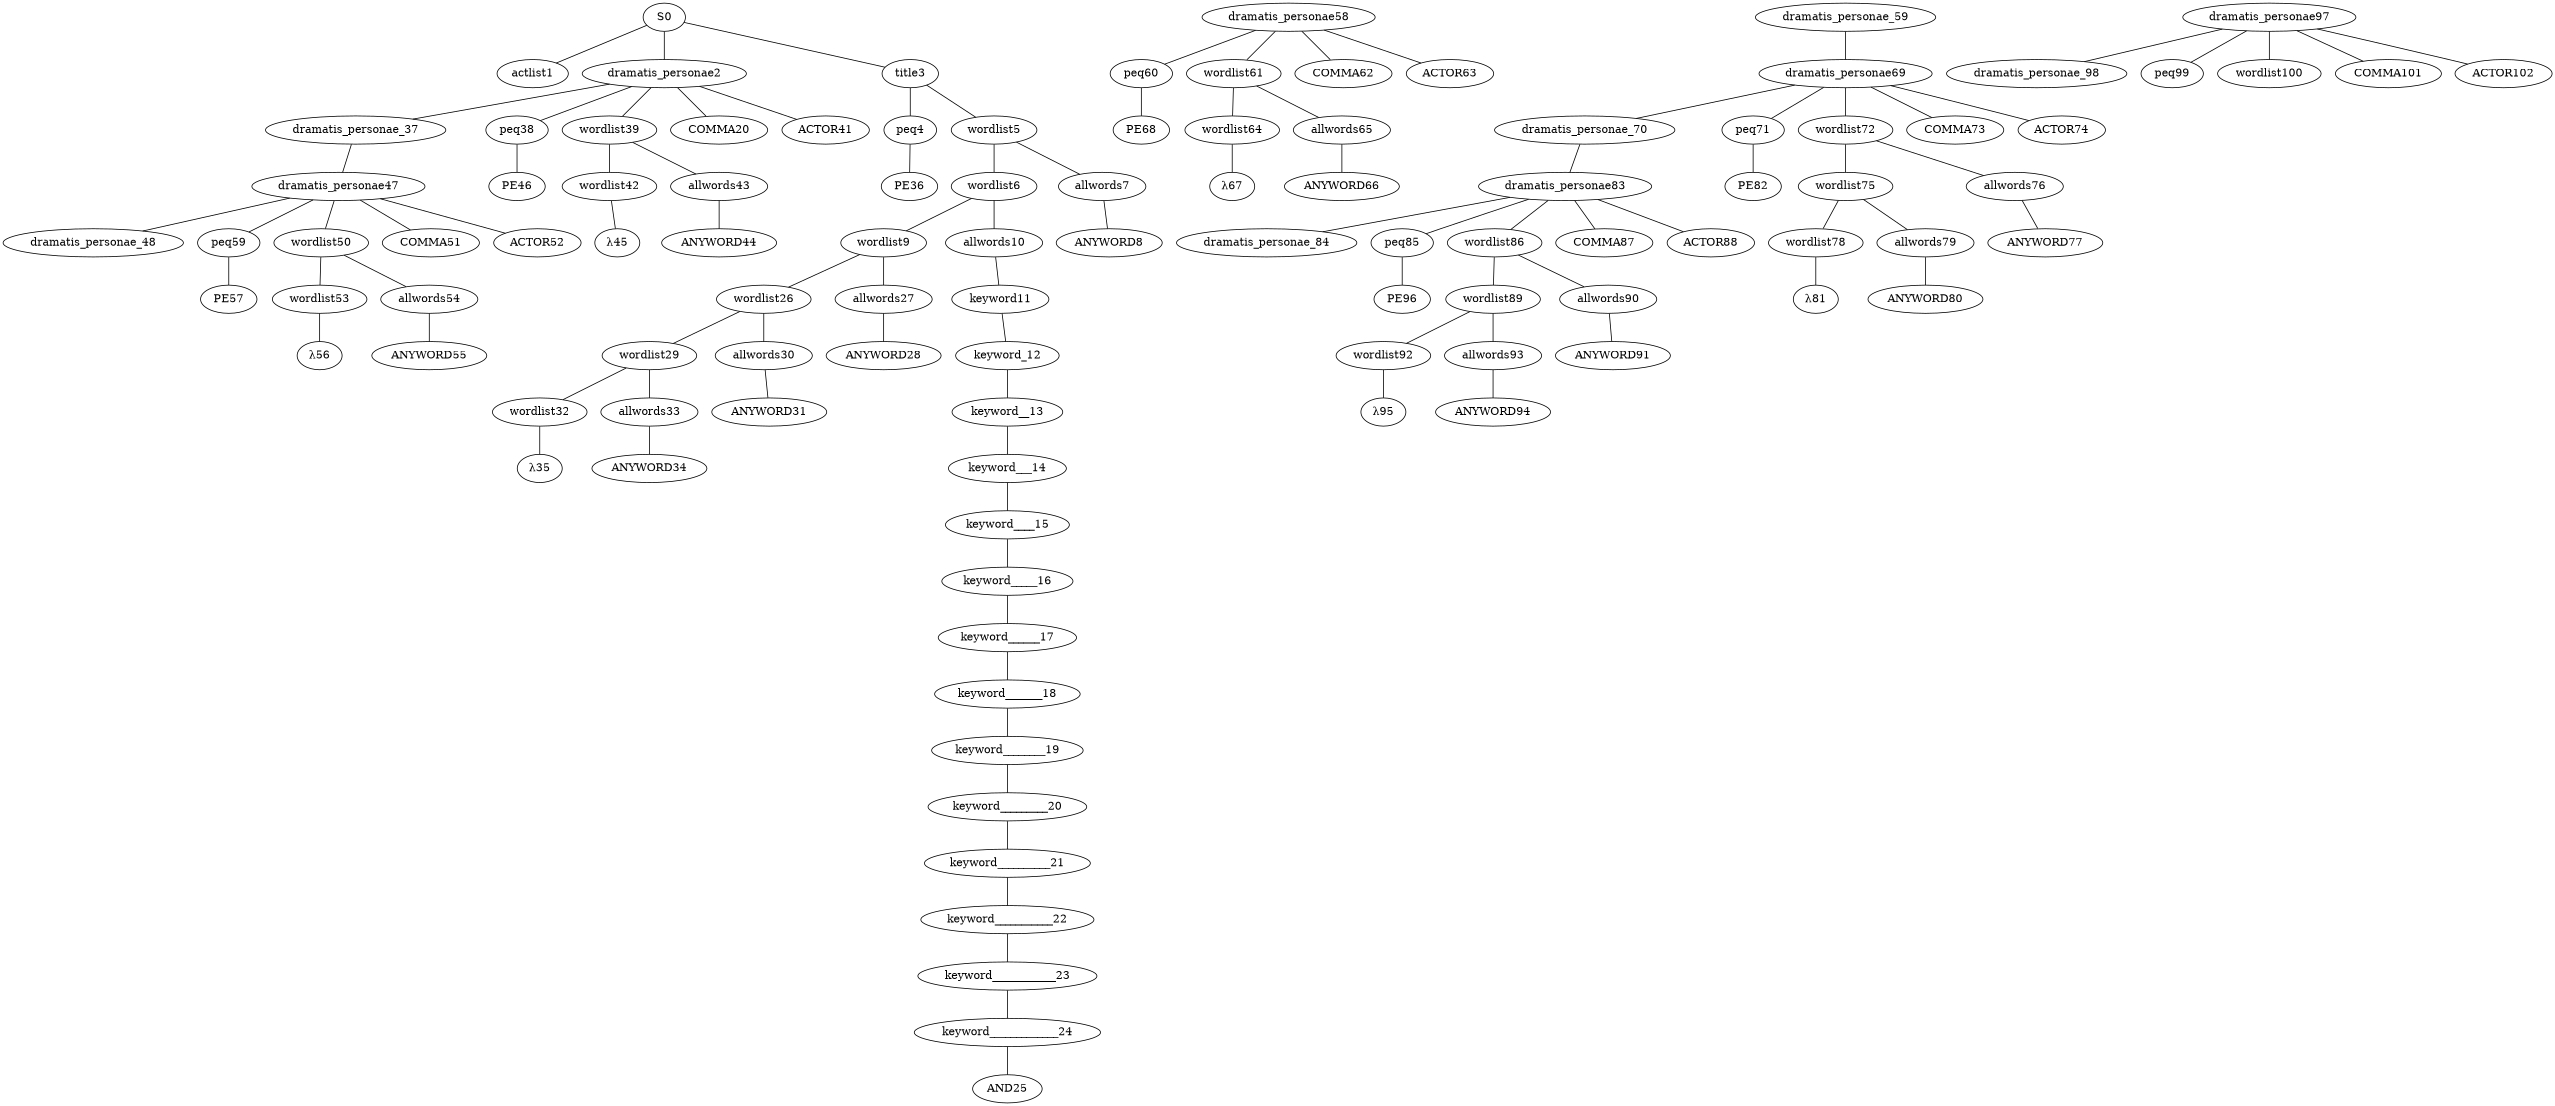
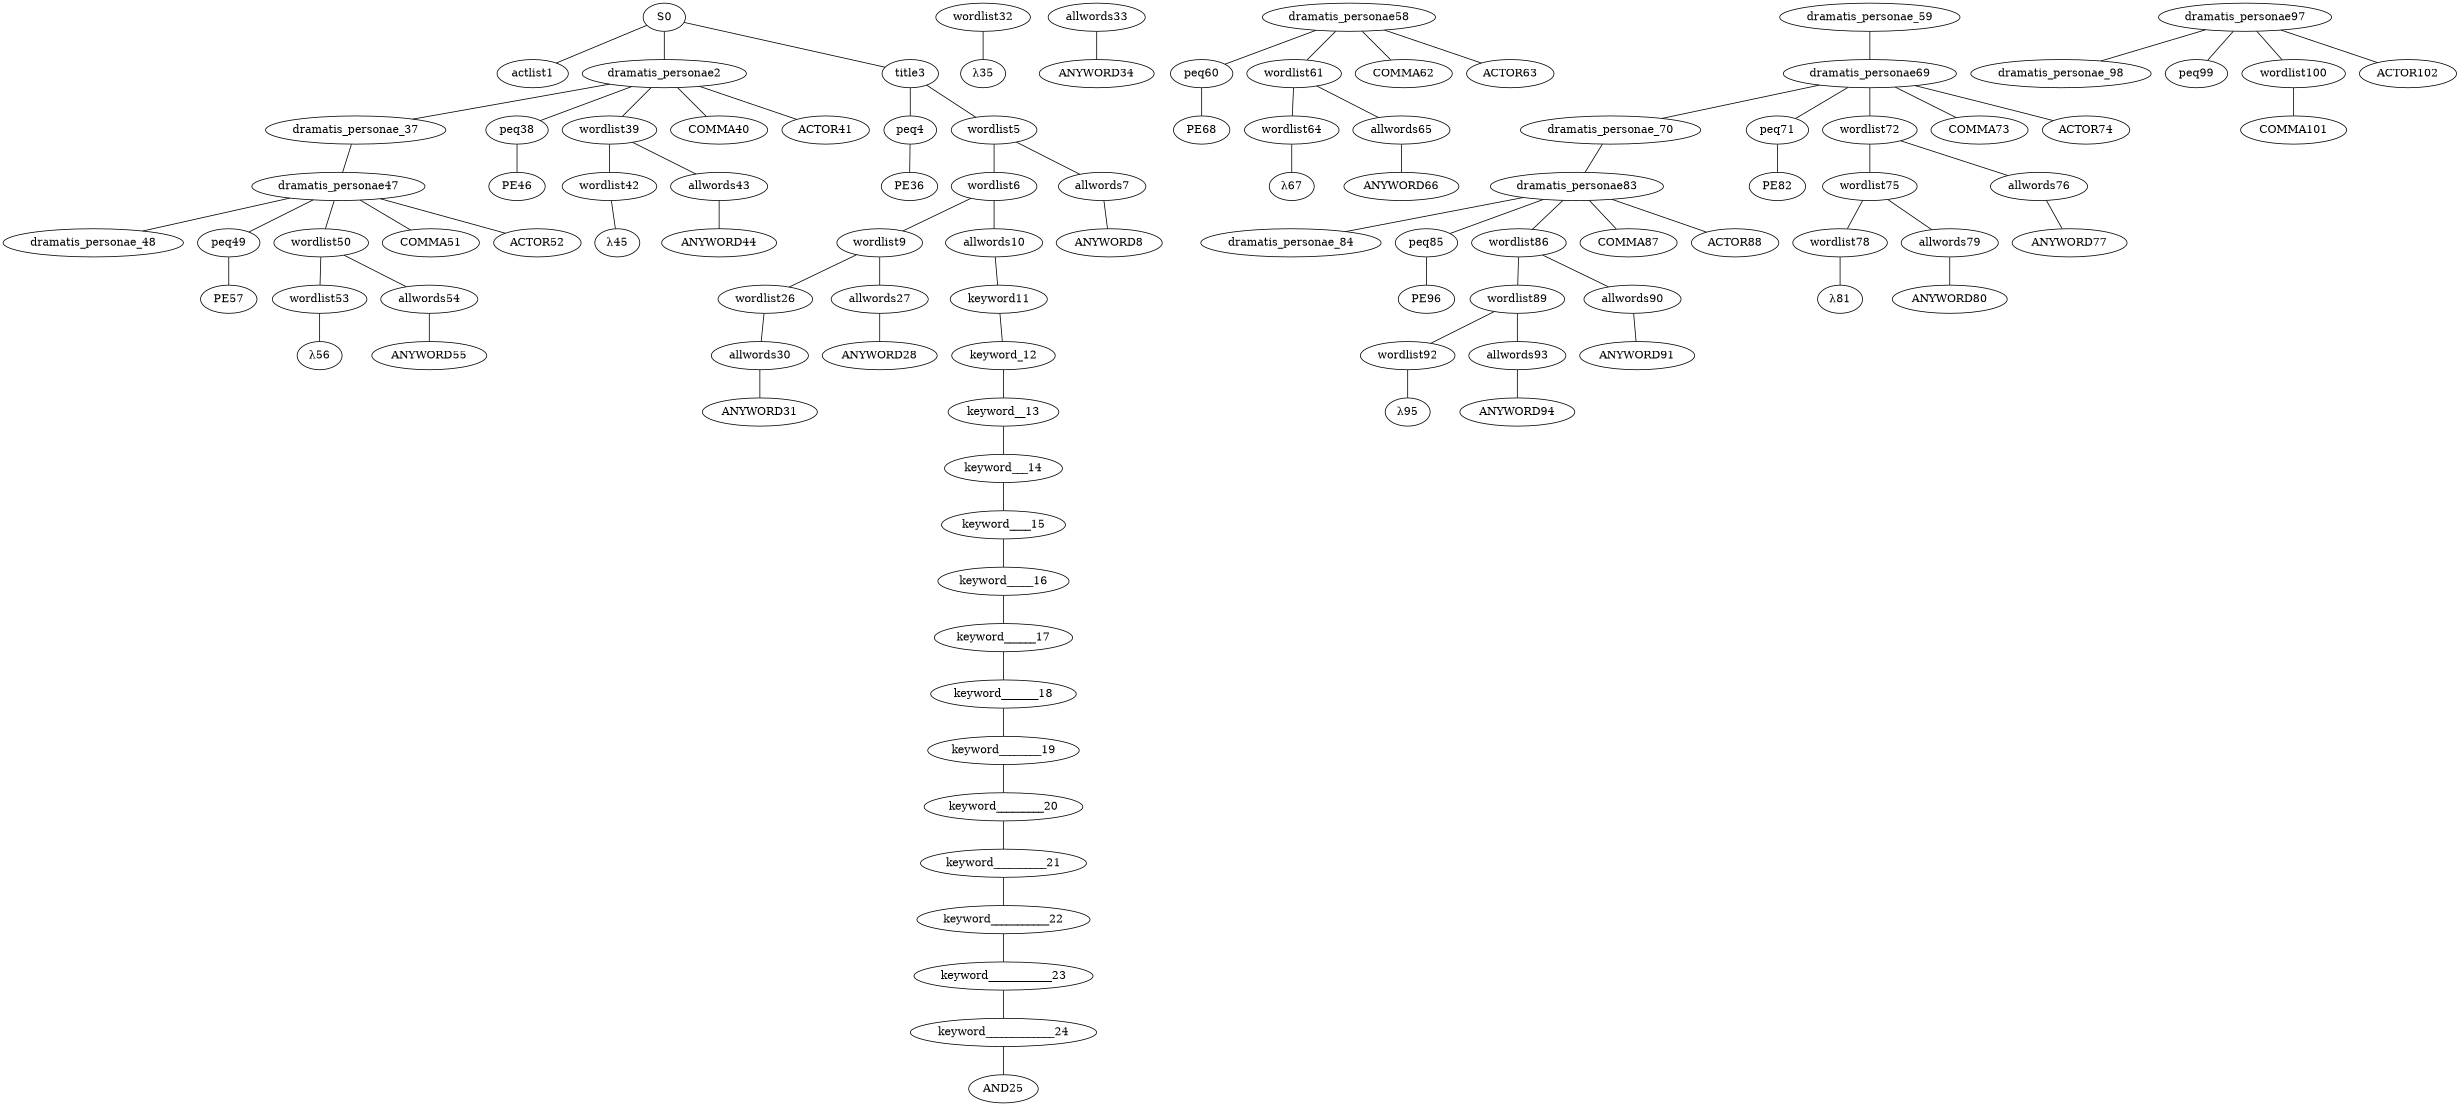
(2330, 46) -> (2294, 102)
(719, 130) -> (719, 130)
(229, 243) -> (229, 243)
(649, 356) -> none
